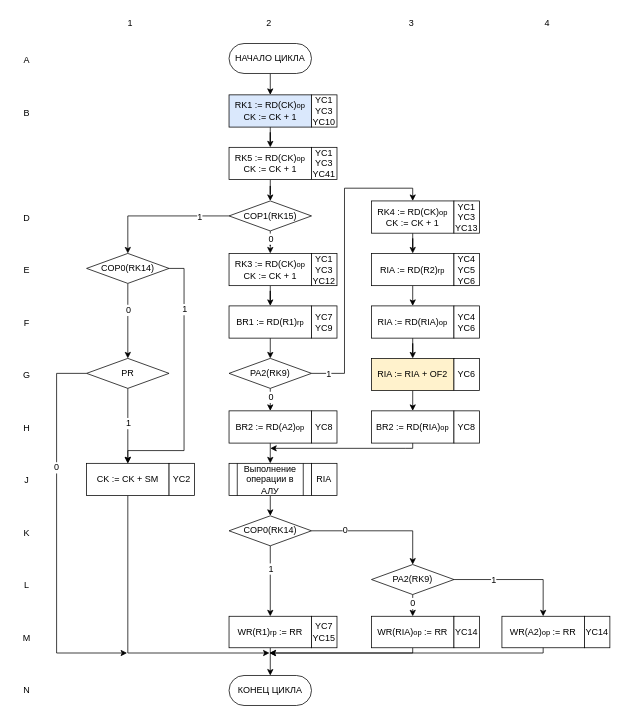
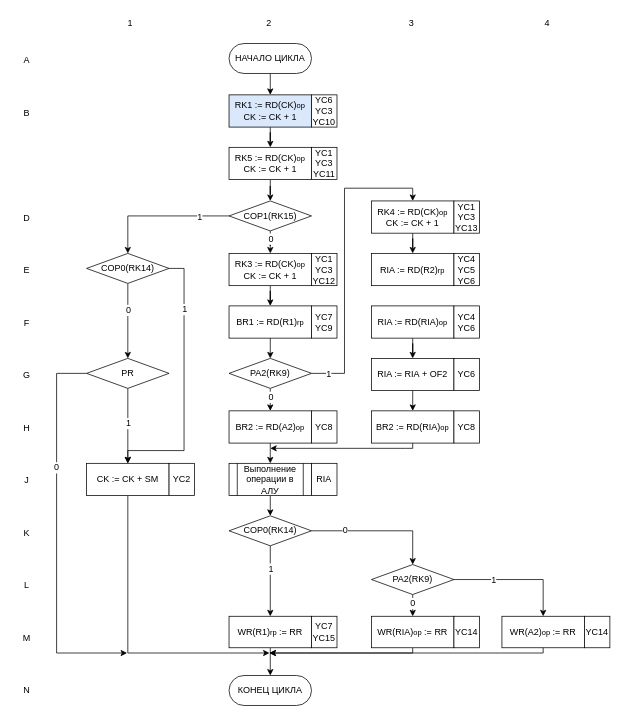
(324, 111) -> (324, 111)
(324, 163) -> (324, 163)
(413, 293) -> none
(413, 374) -> (413, 374)
